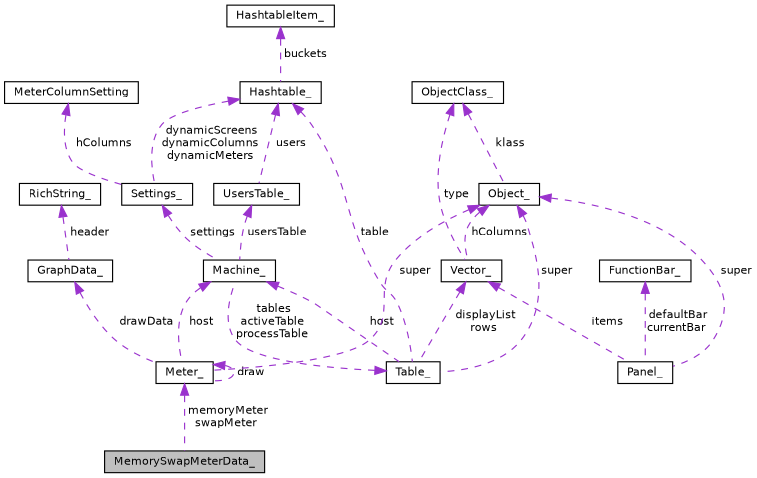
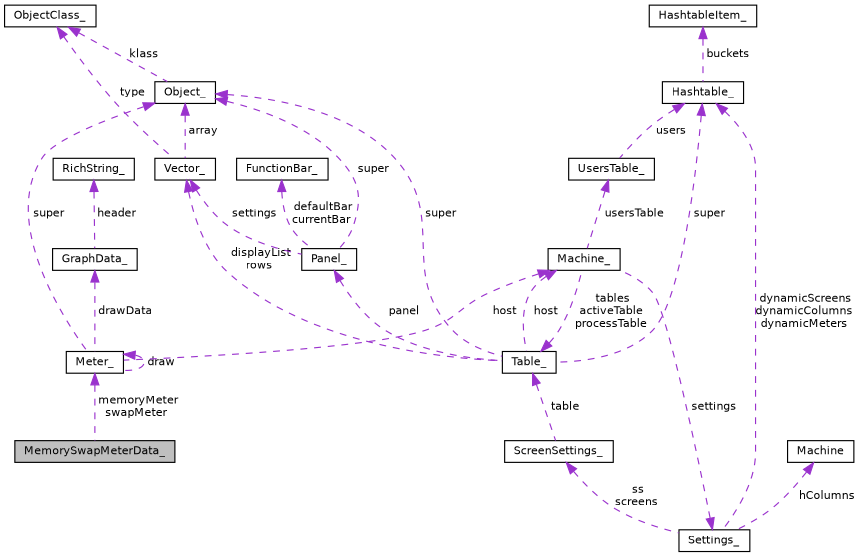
(71, 93) -> (821, 452)
(373, 233) -> (708, 214)
(498, 233) -> (202, 131)
(606, 322) -> (253, 214)
none -> (410, 342)
none -> (559, 452)
